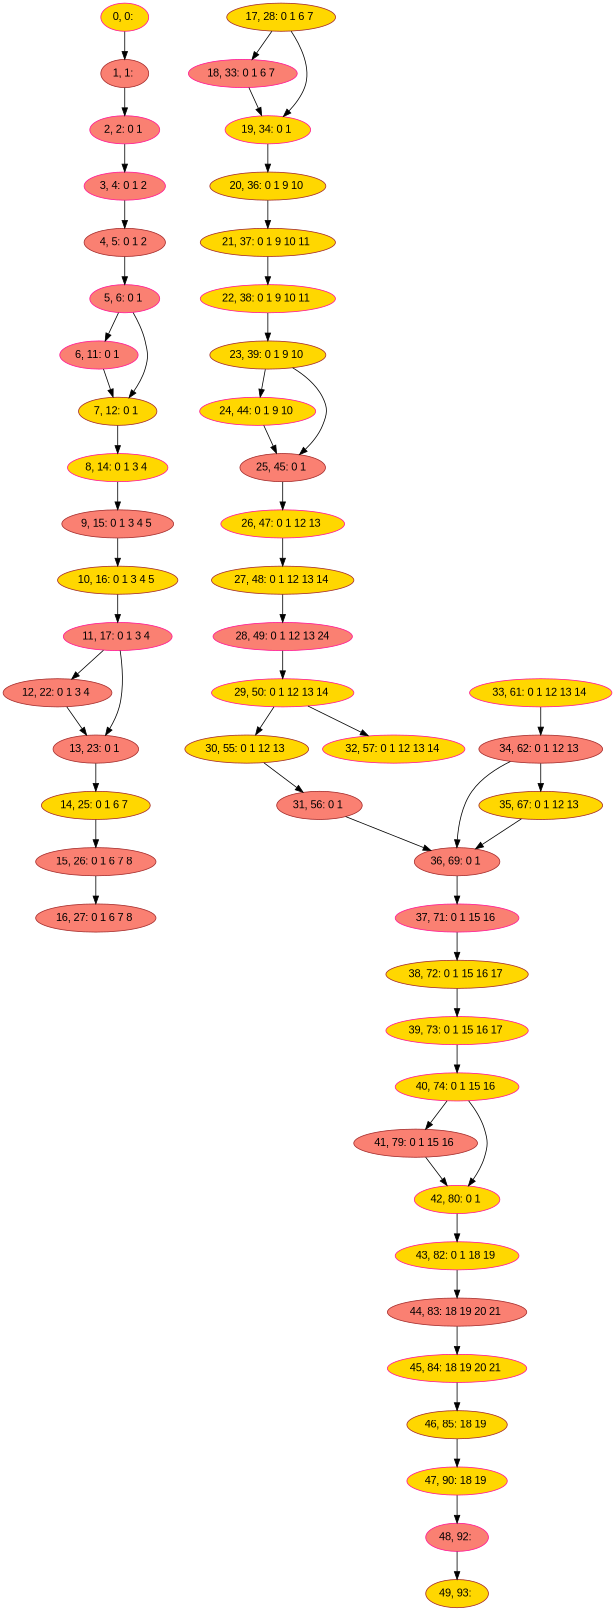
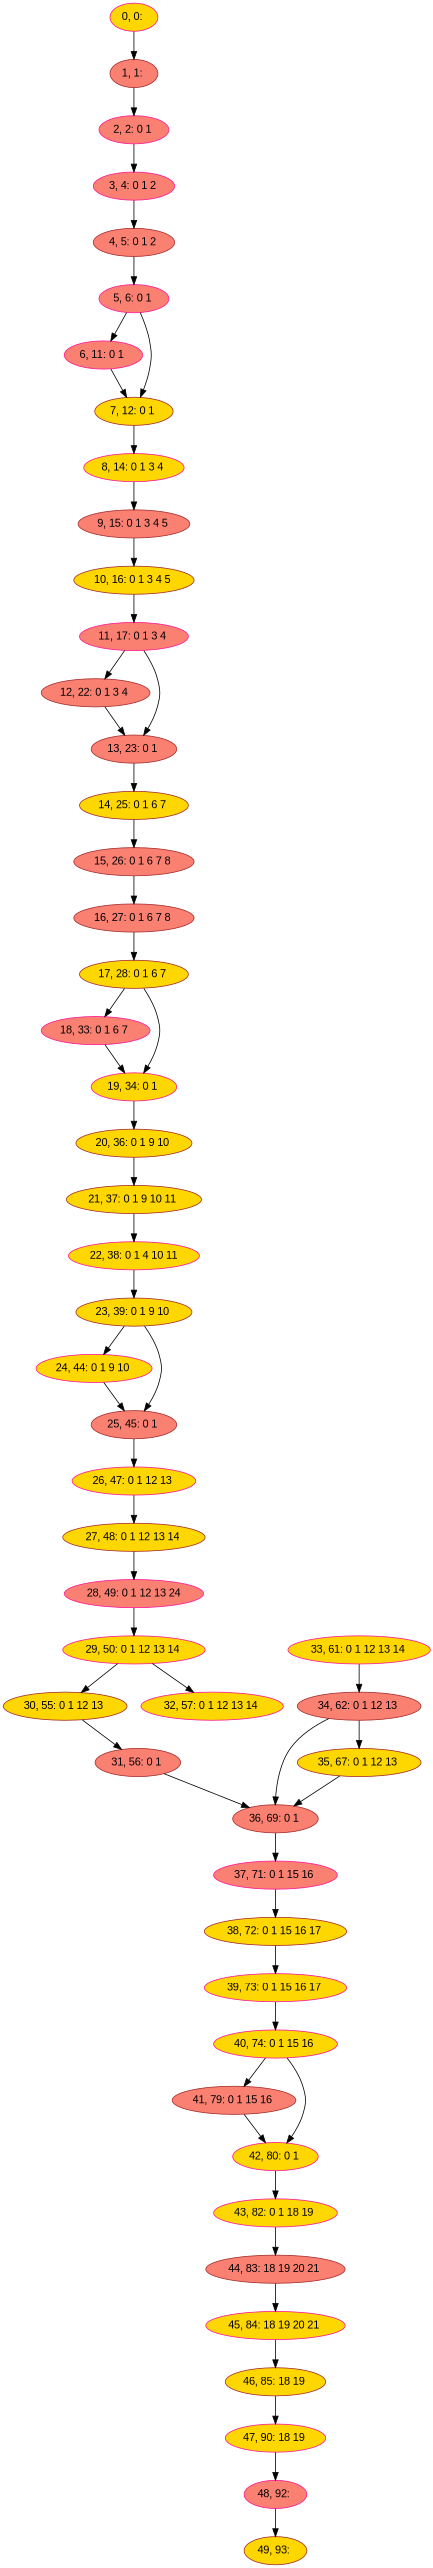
(268, 299) -> (134, 1256)
none -> (134, 942)
